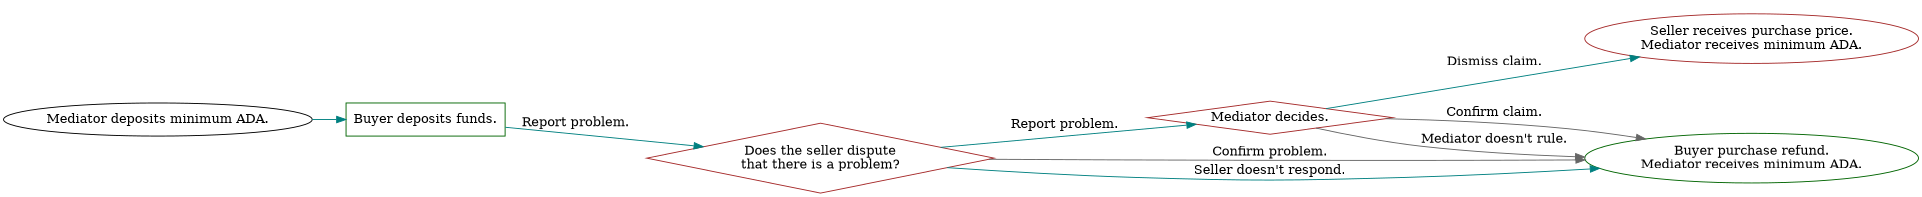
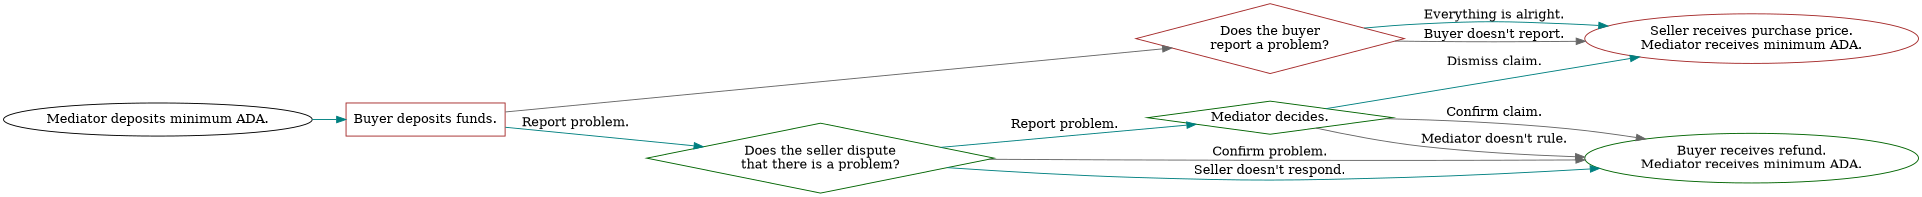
none -> (1270, 39)
(1270, 118) -> (1270, 118)
(426, 120) -> (426, 120)
(820, 158) -> (820, 158)
(1752, 158) -> (1752, 158)
